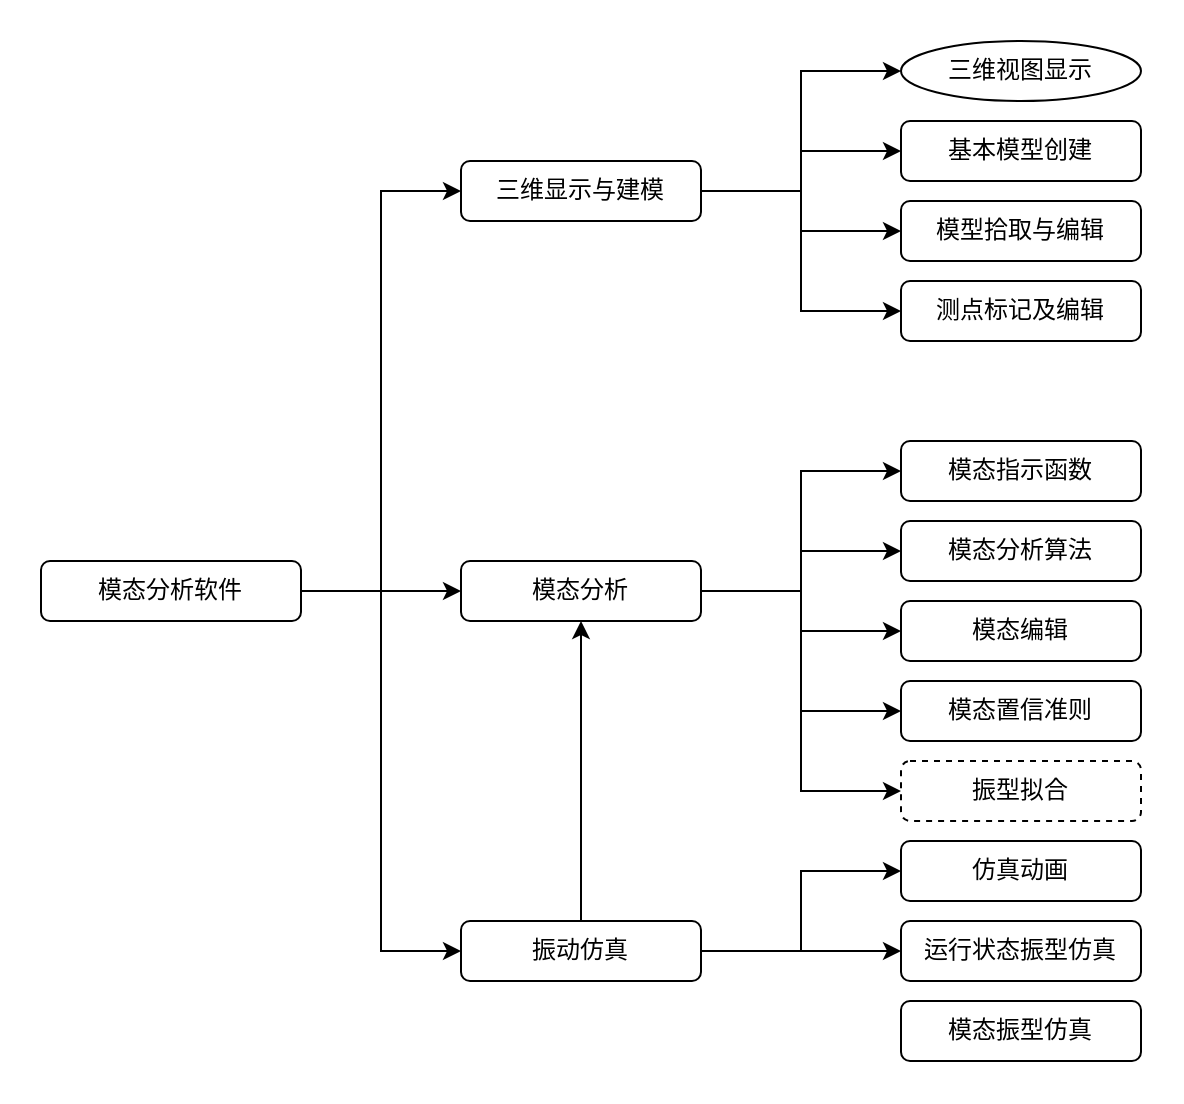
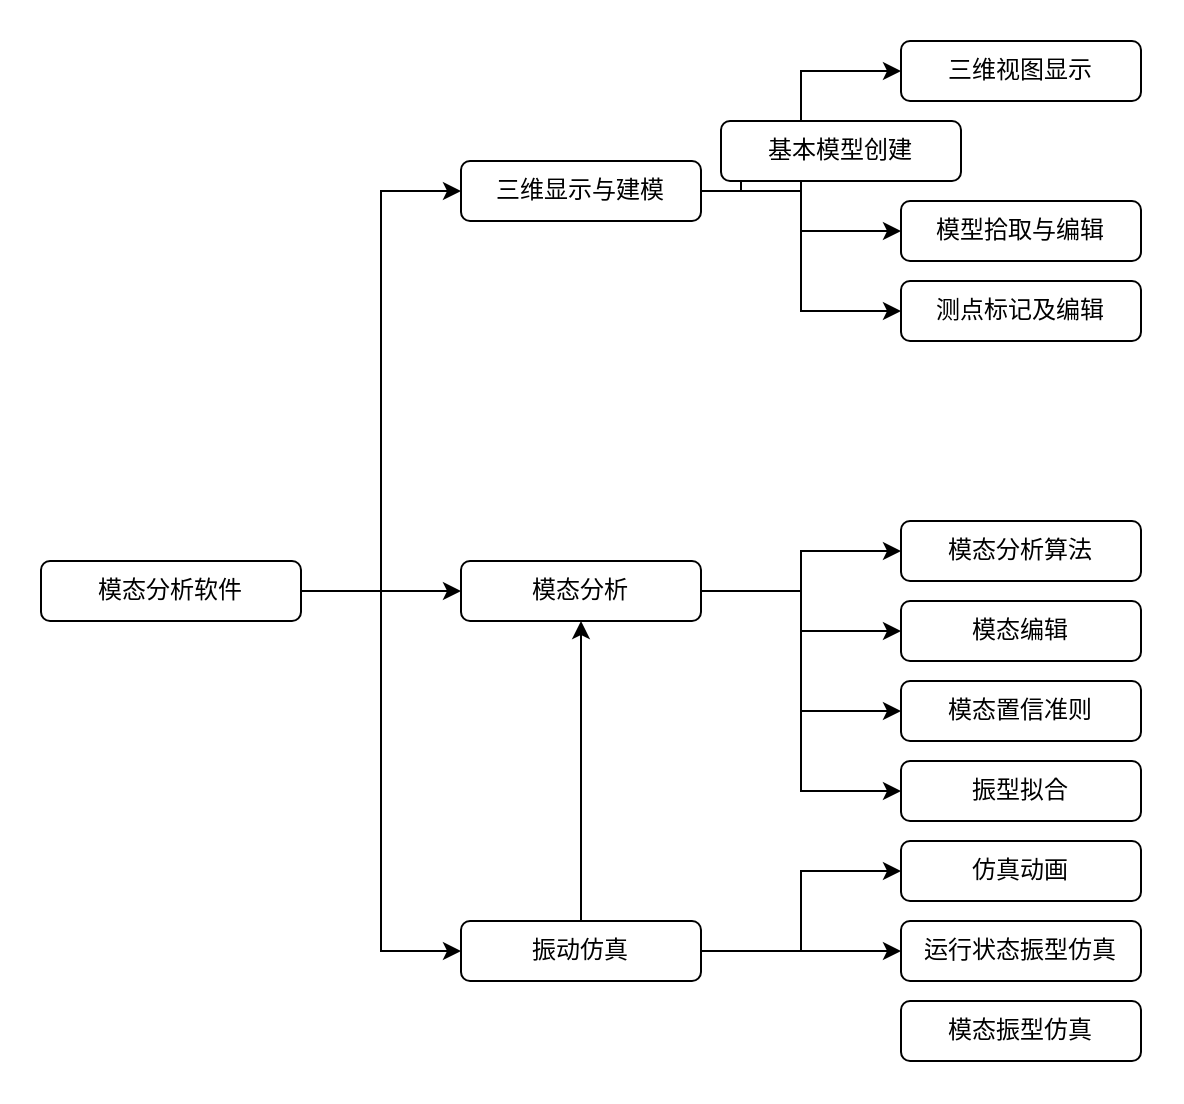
(1021, 71) -> (1021, 71)
(1021, 151) -> (841, 151)
(806, 471) -> none
(1021, 471) -> none
(1021, 791) -> (1021, 791)
